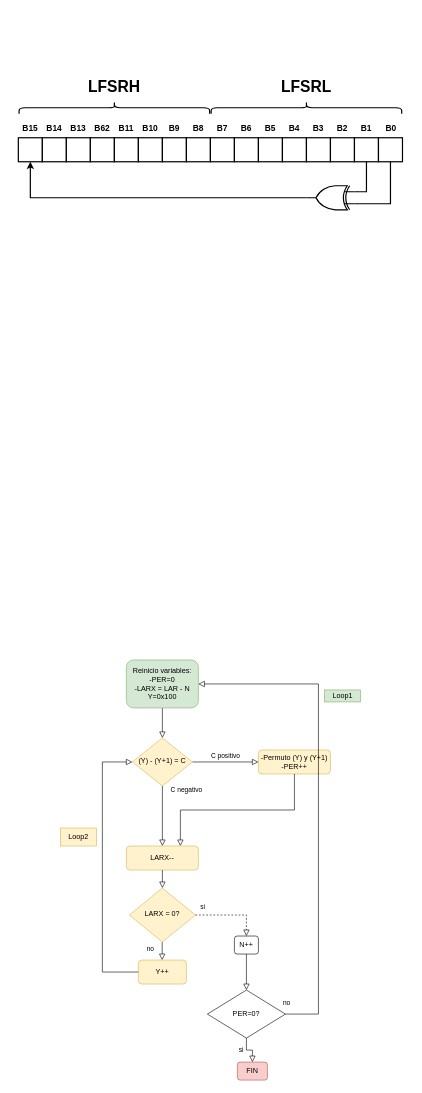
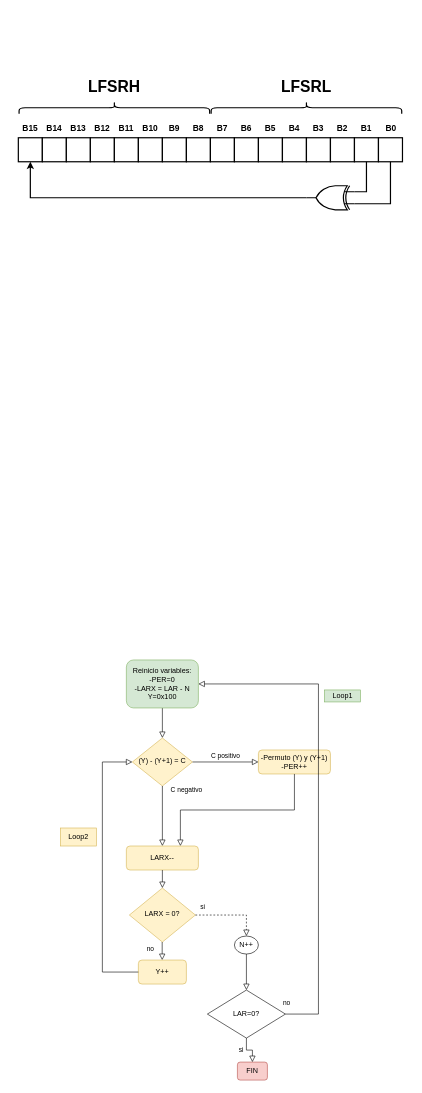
(102, 129) -> (102, 129)
(246, 945) -> (246, 945)
(246, 1014) -> (246, 1014)
